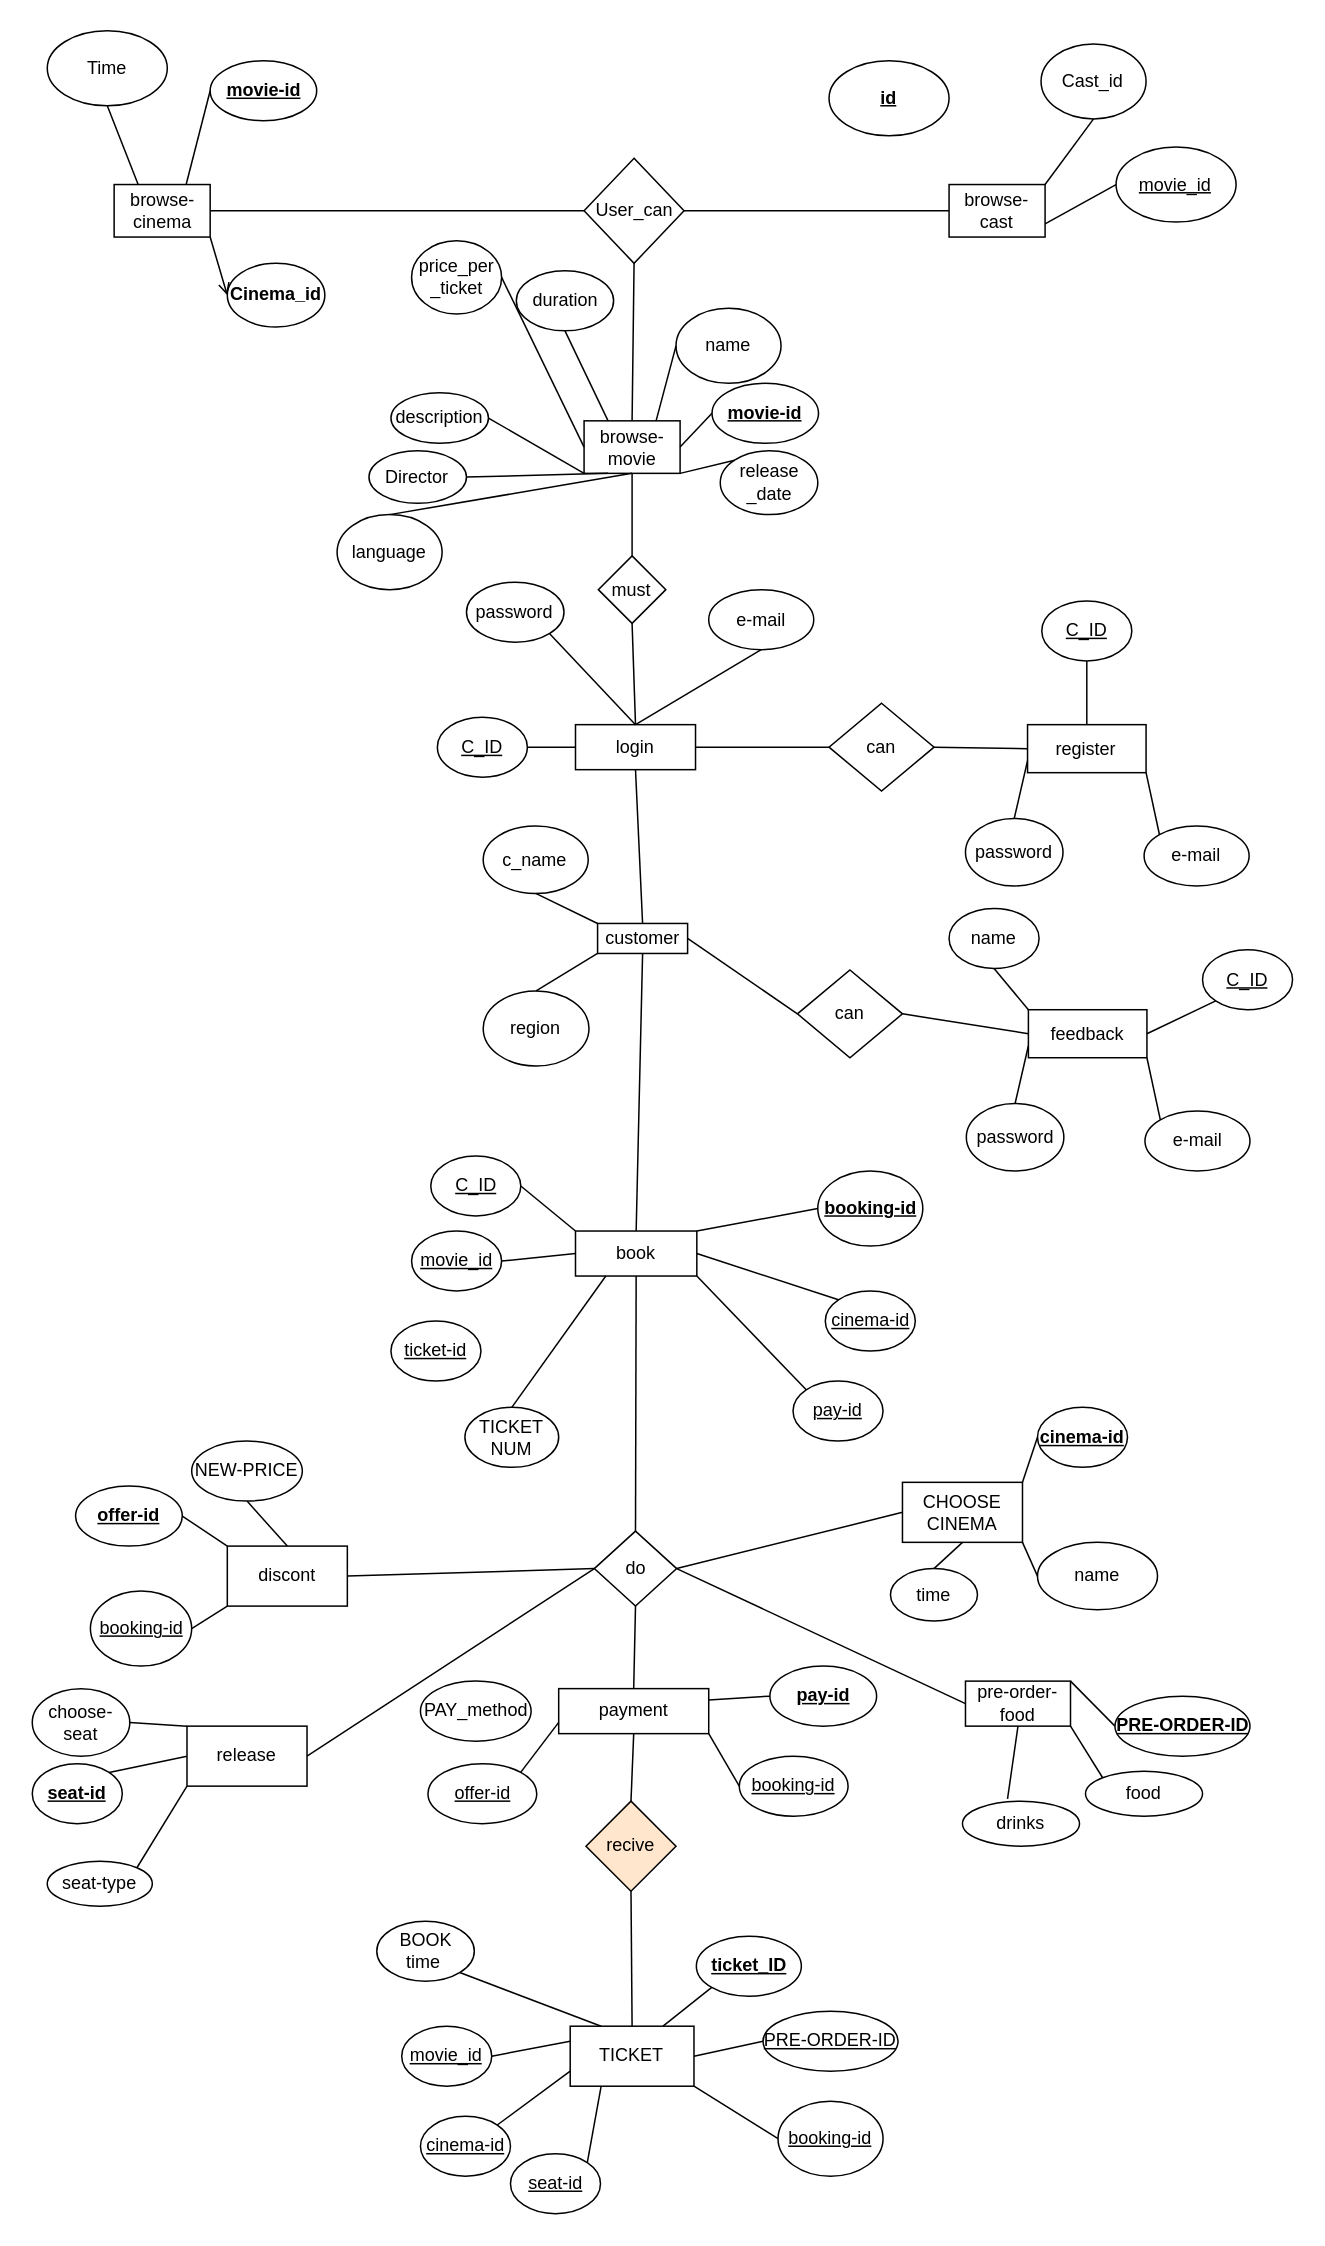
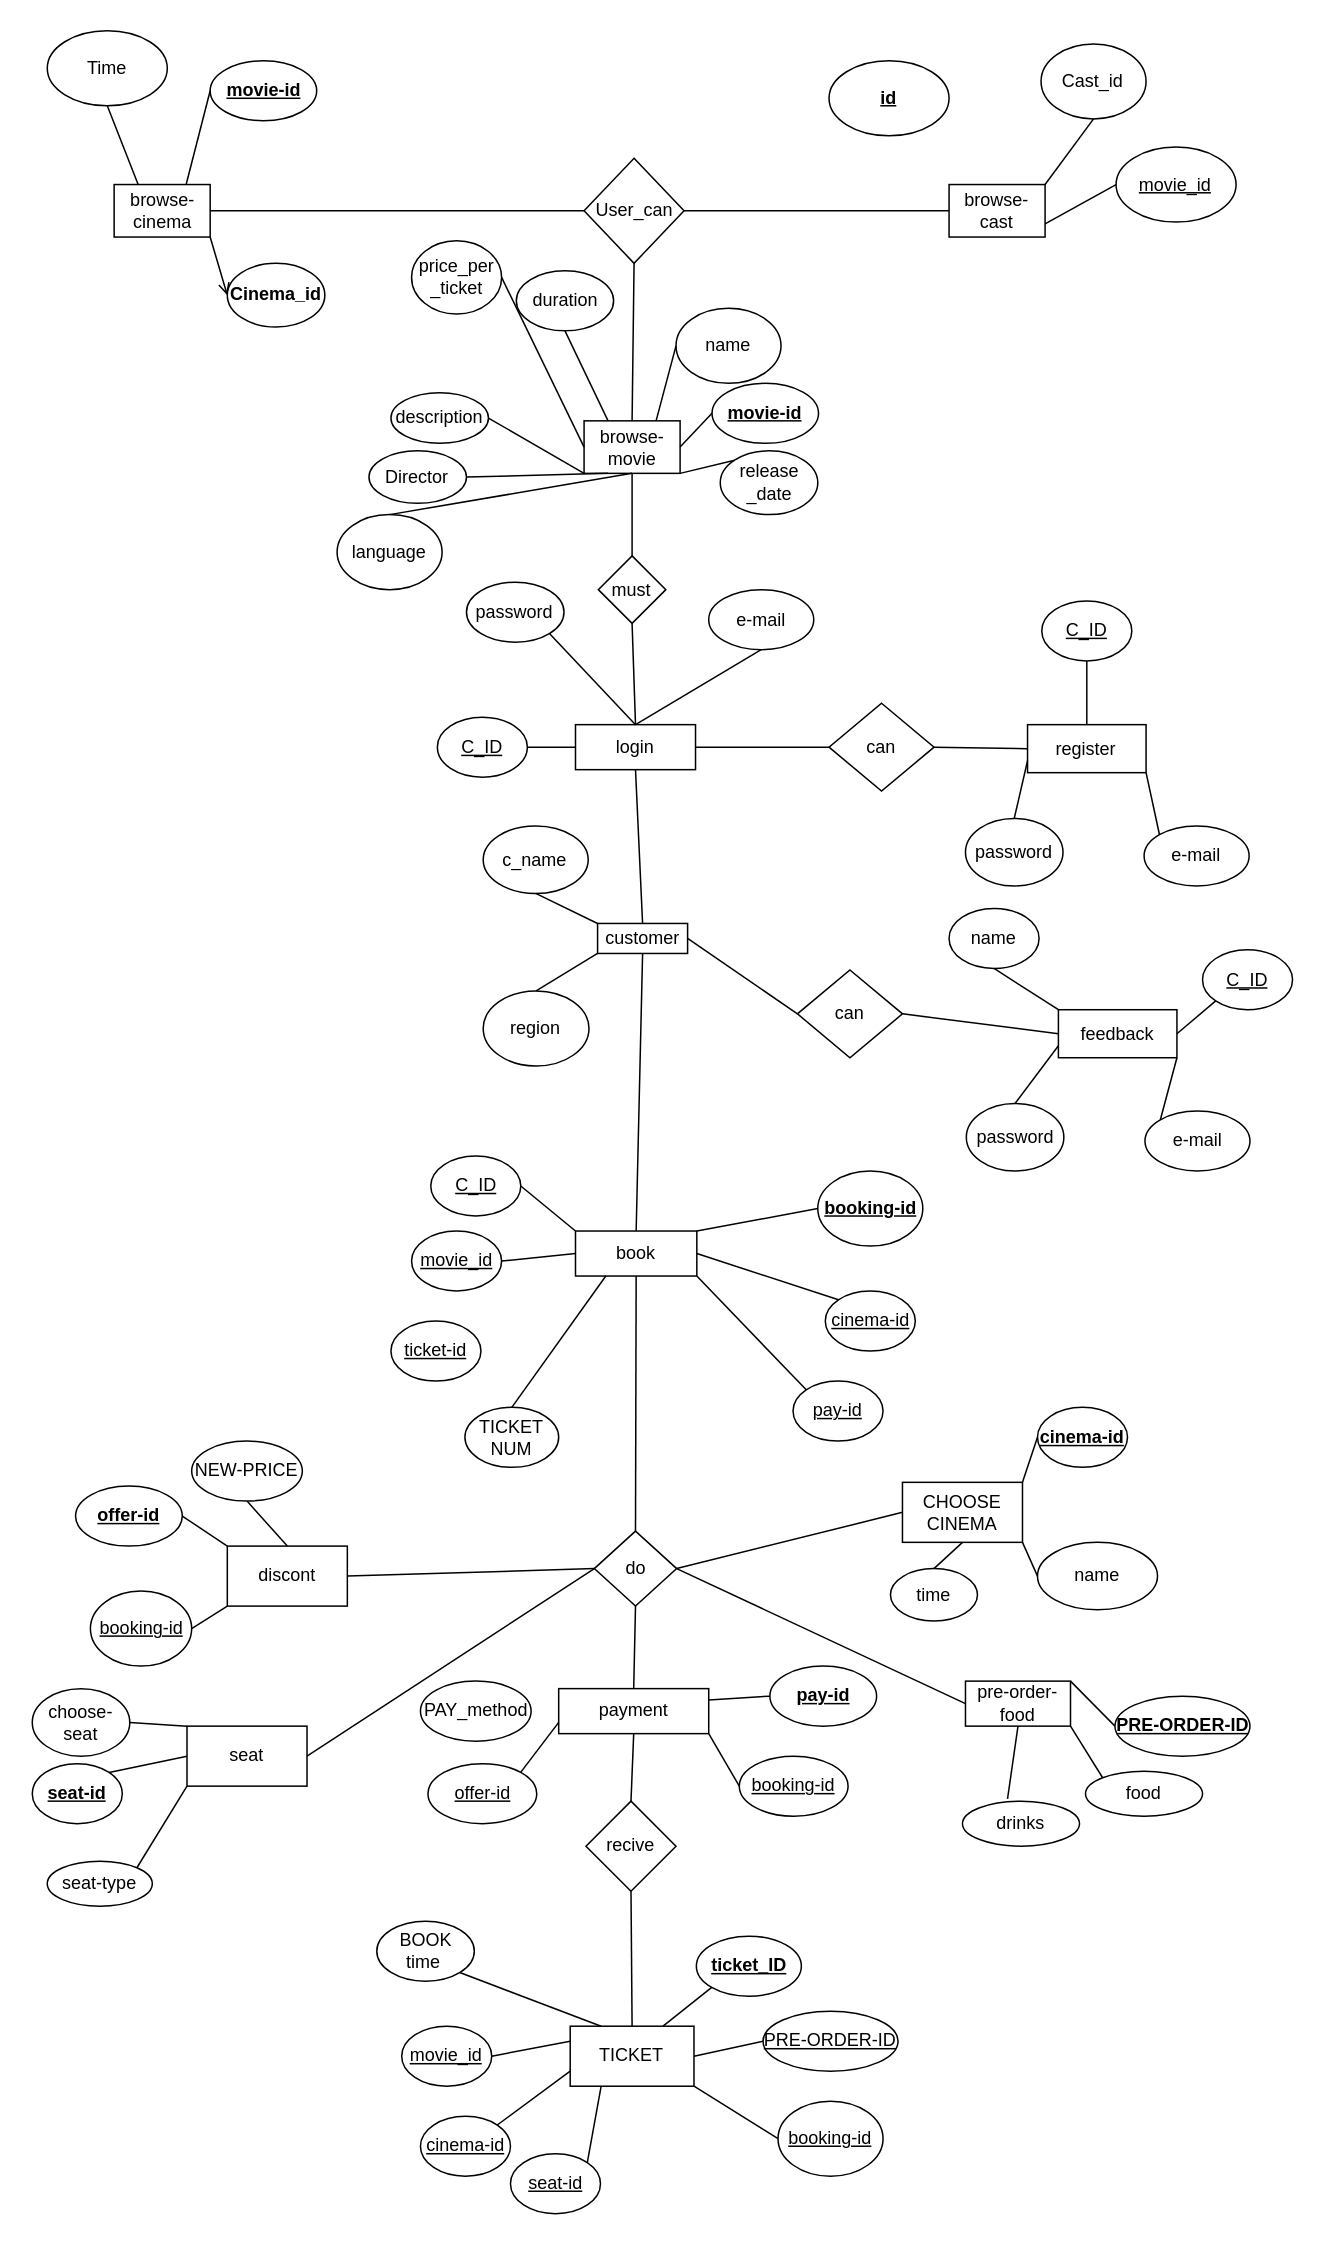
(1087, 1034) -> (1117, 1034)
(247, 1756) -> (247, 1756)
(631, 1846) -> (631, 1846)
